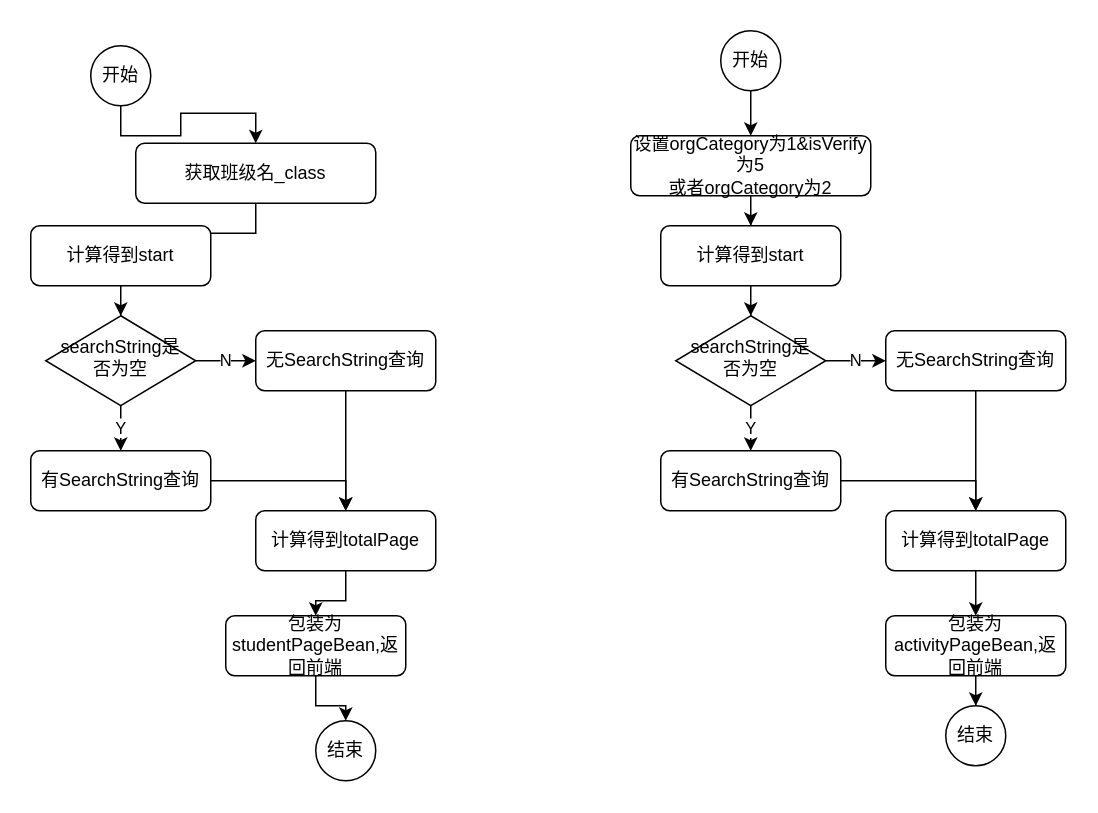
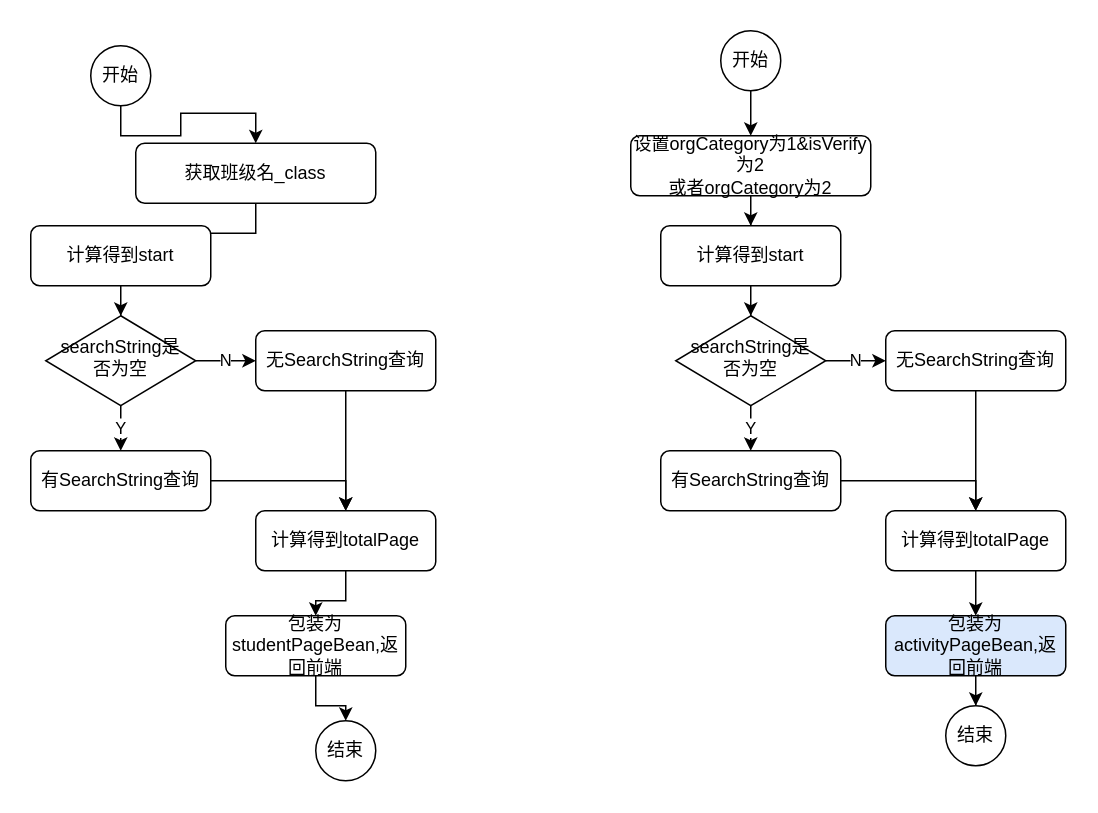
(751, 166) -> (751, 166)
(976, 646) -> (976, 646)
